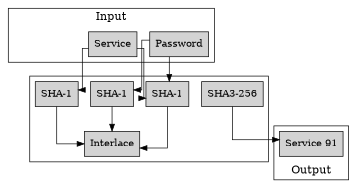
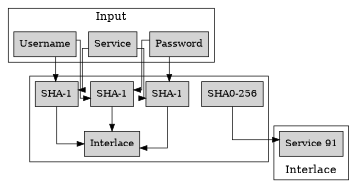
none -> (45, 44)
(232, 94) -> (232, 94)
(311, 171) -> (311, 171)
